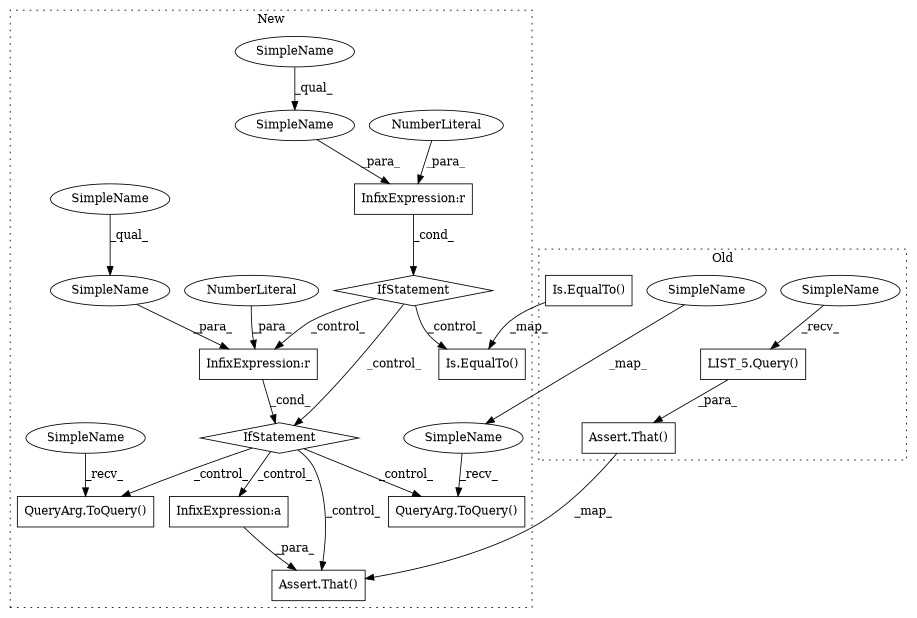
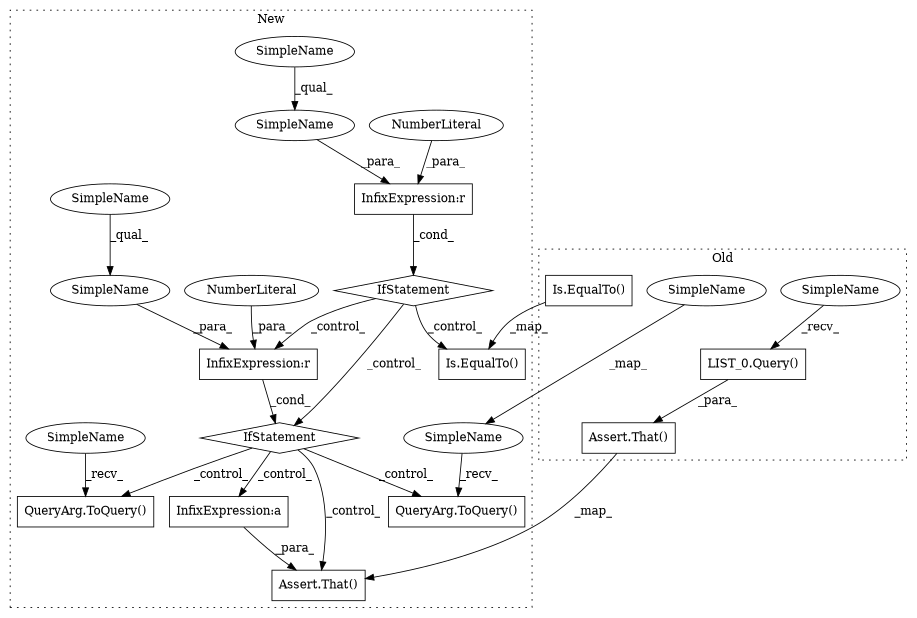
(753, 364) -> (753, 364)
